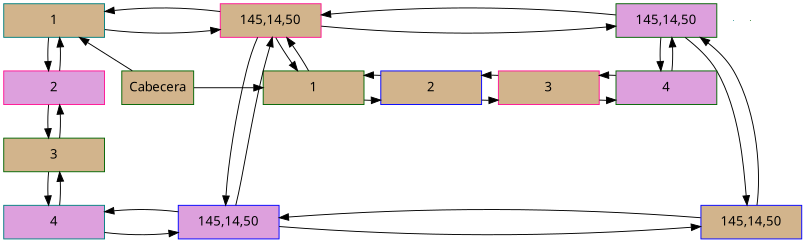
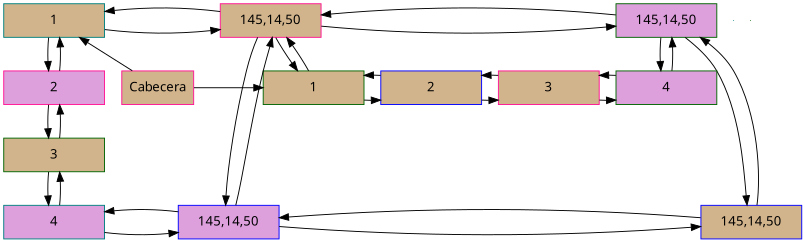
(158, 88) -> (158, 88)
